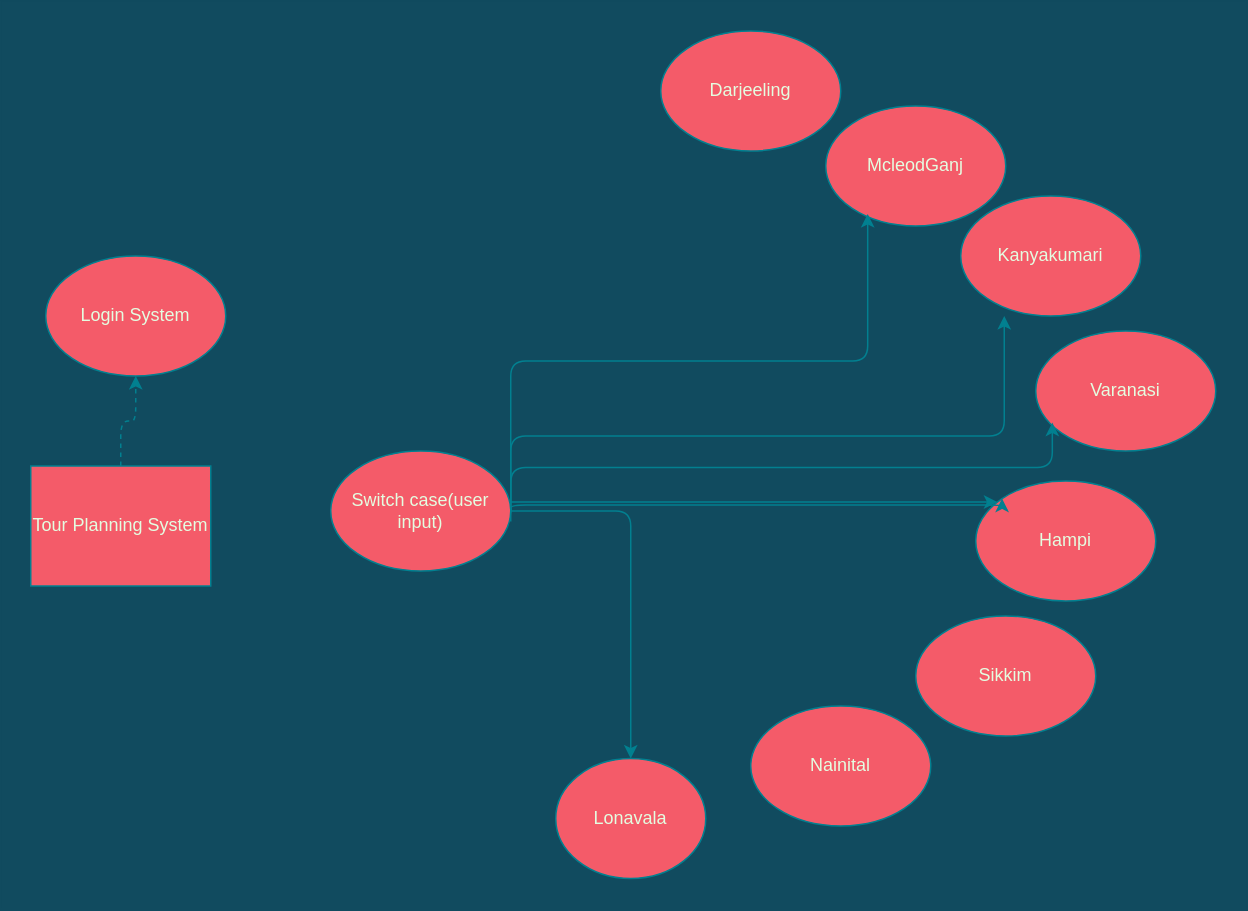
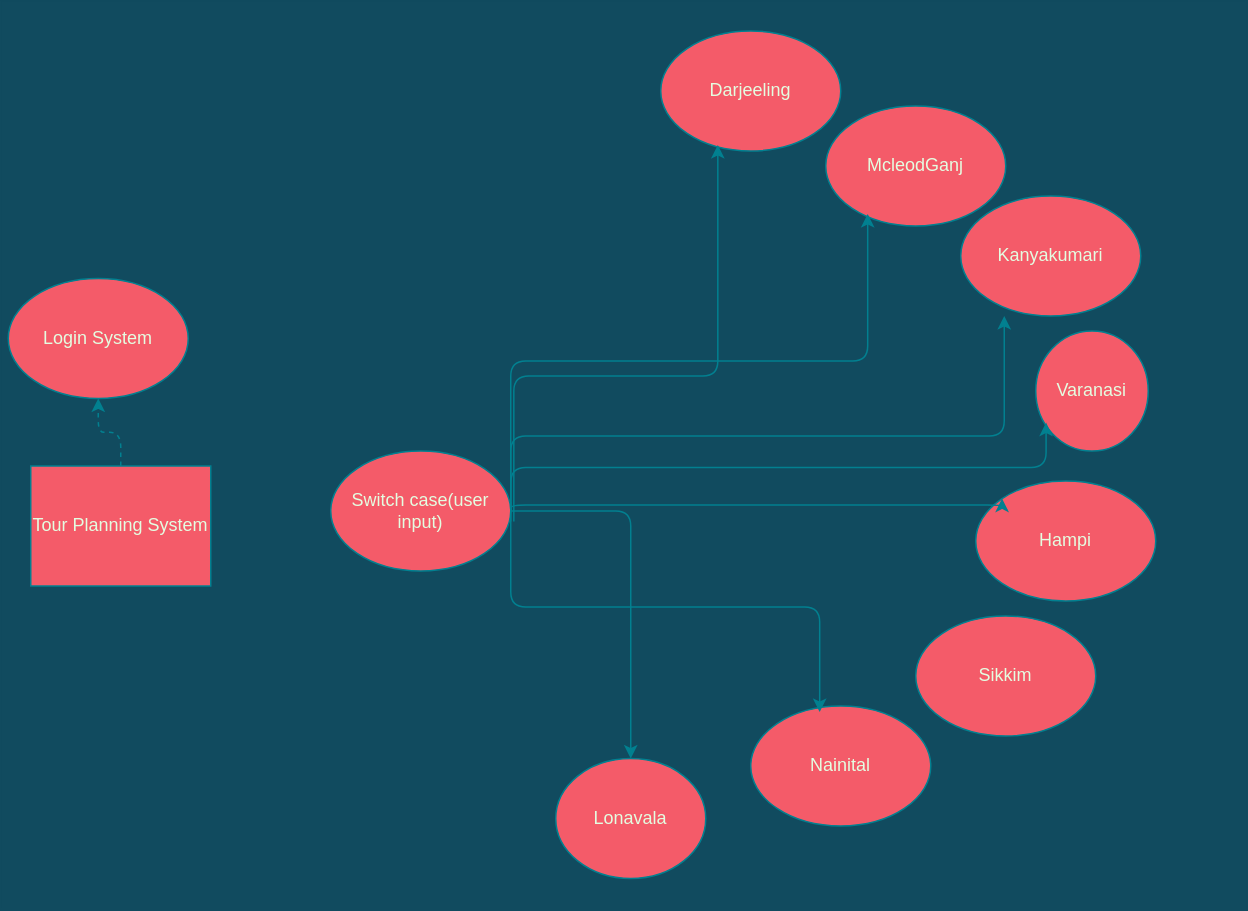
(136, 316) -> (98, 338)
none -> (665, 376)
(1126, 391) -> (1092, 391)
(751, 502) -> (670, 607)
